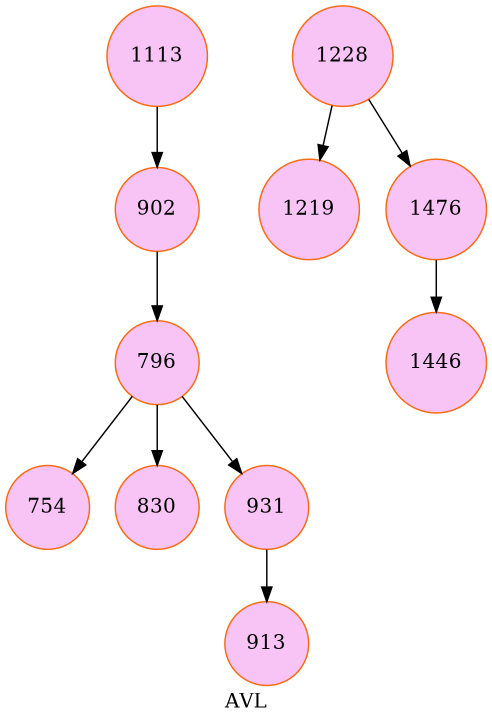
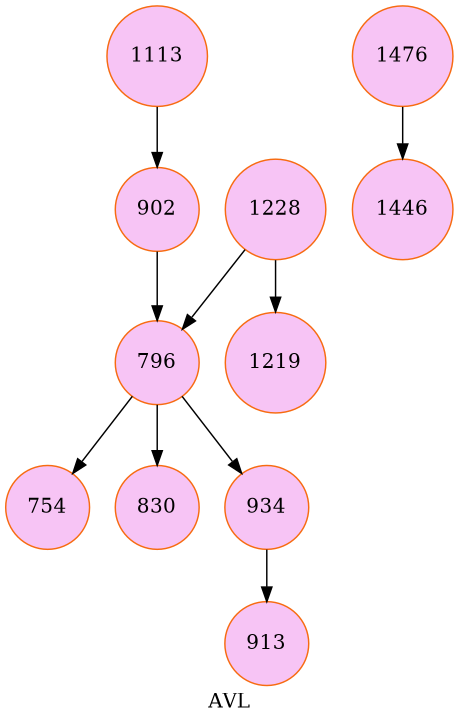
(386, 126) -> (218, 283)
(267, 507) -> (267, 507)
